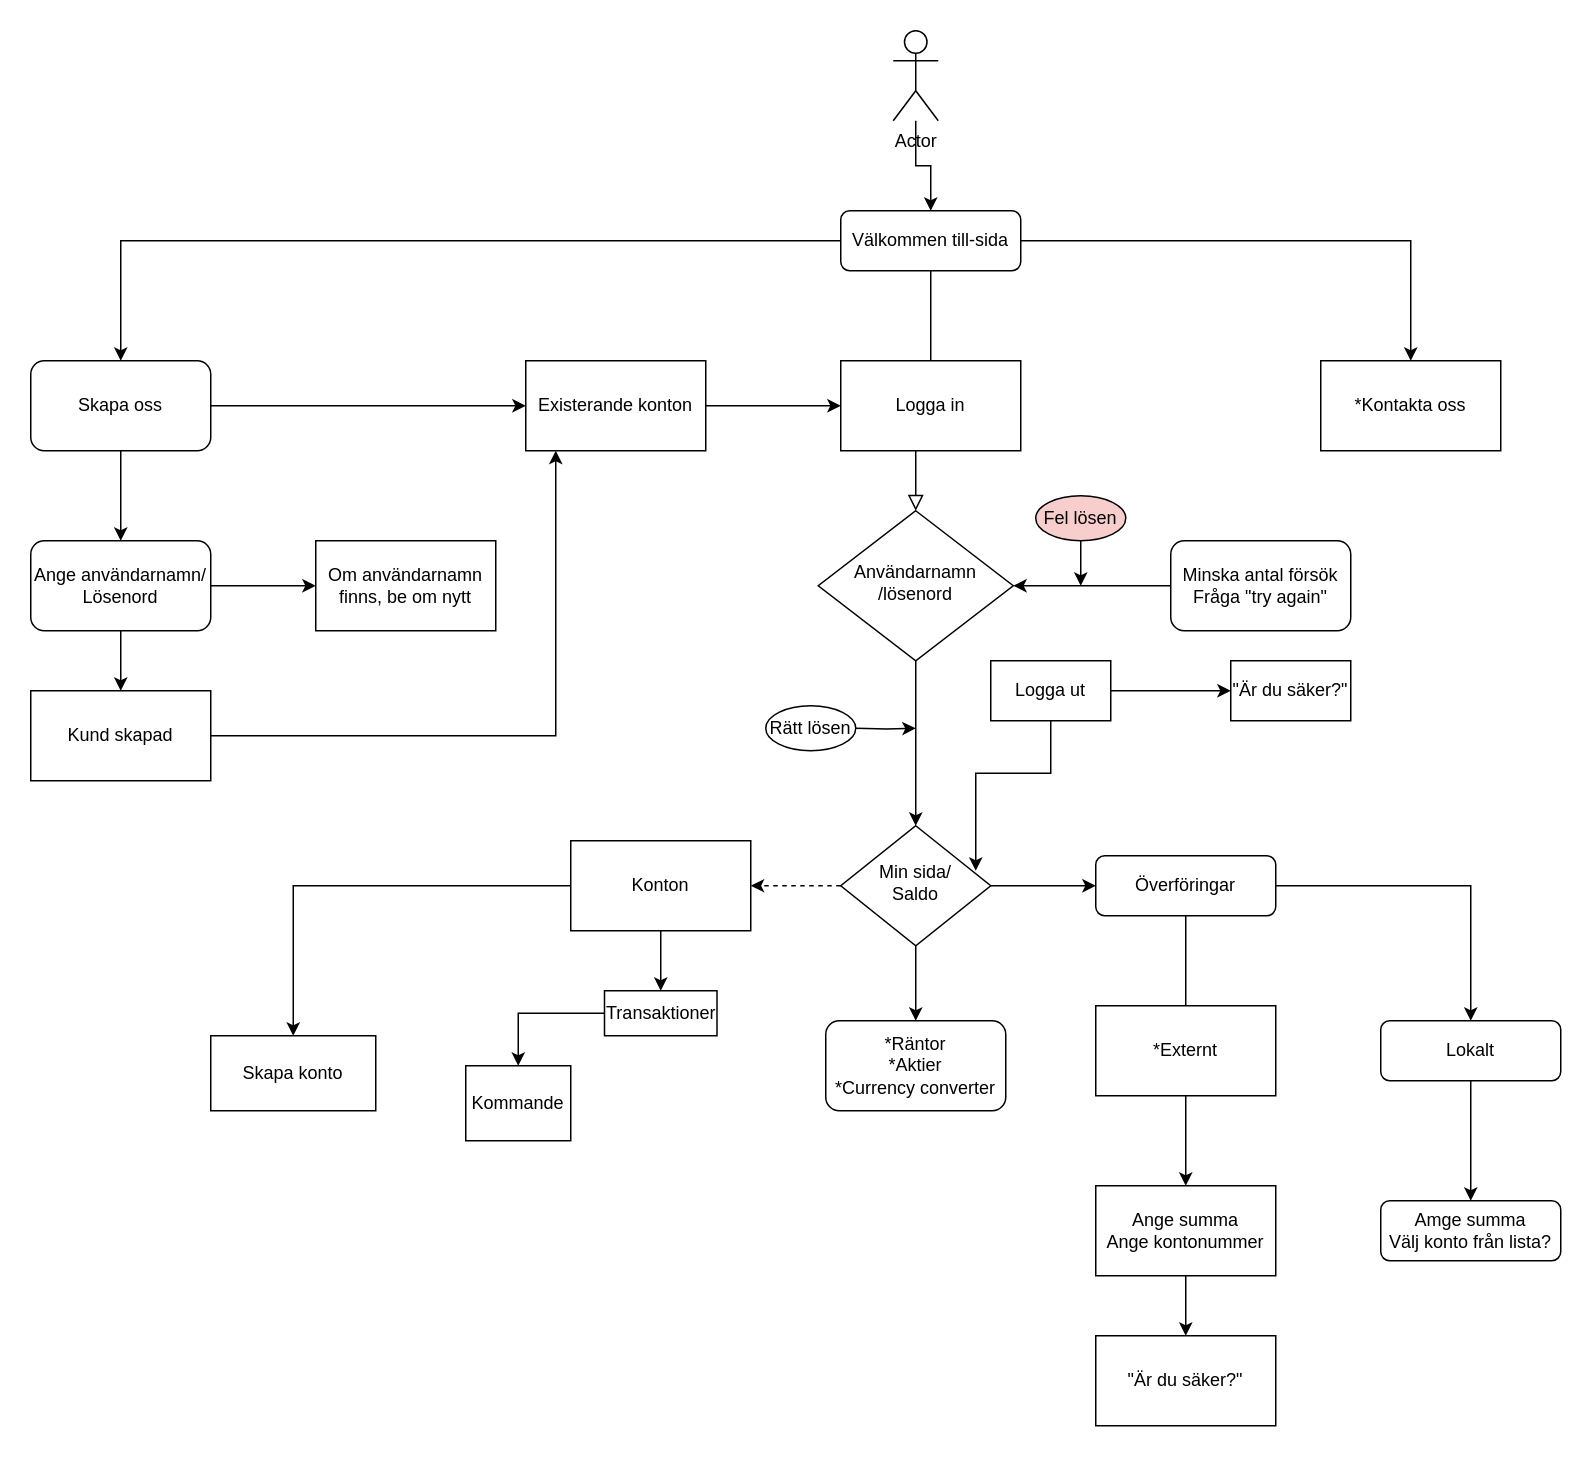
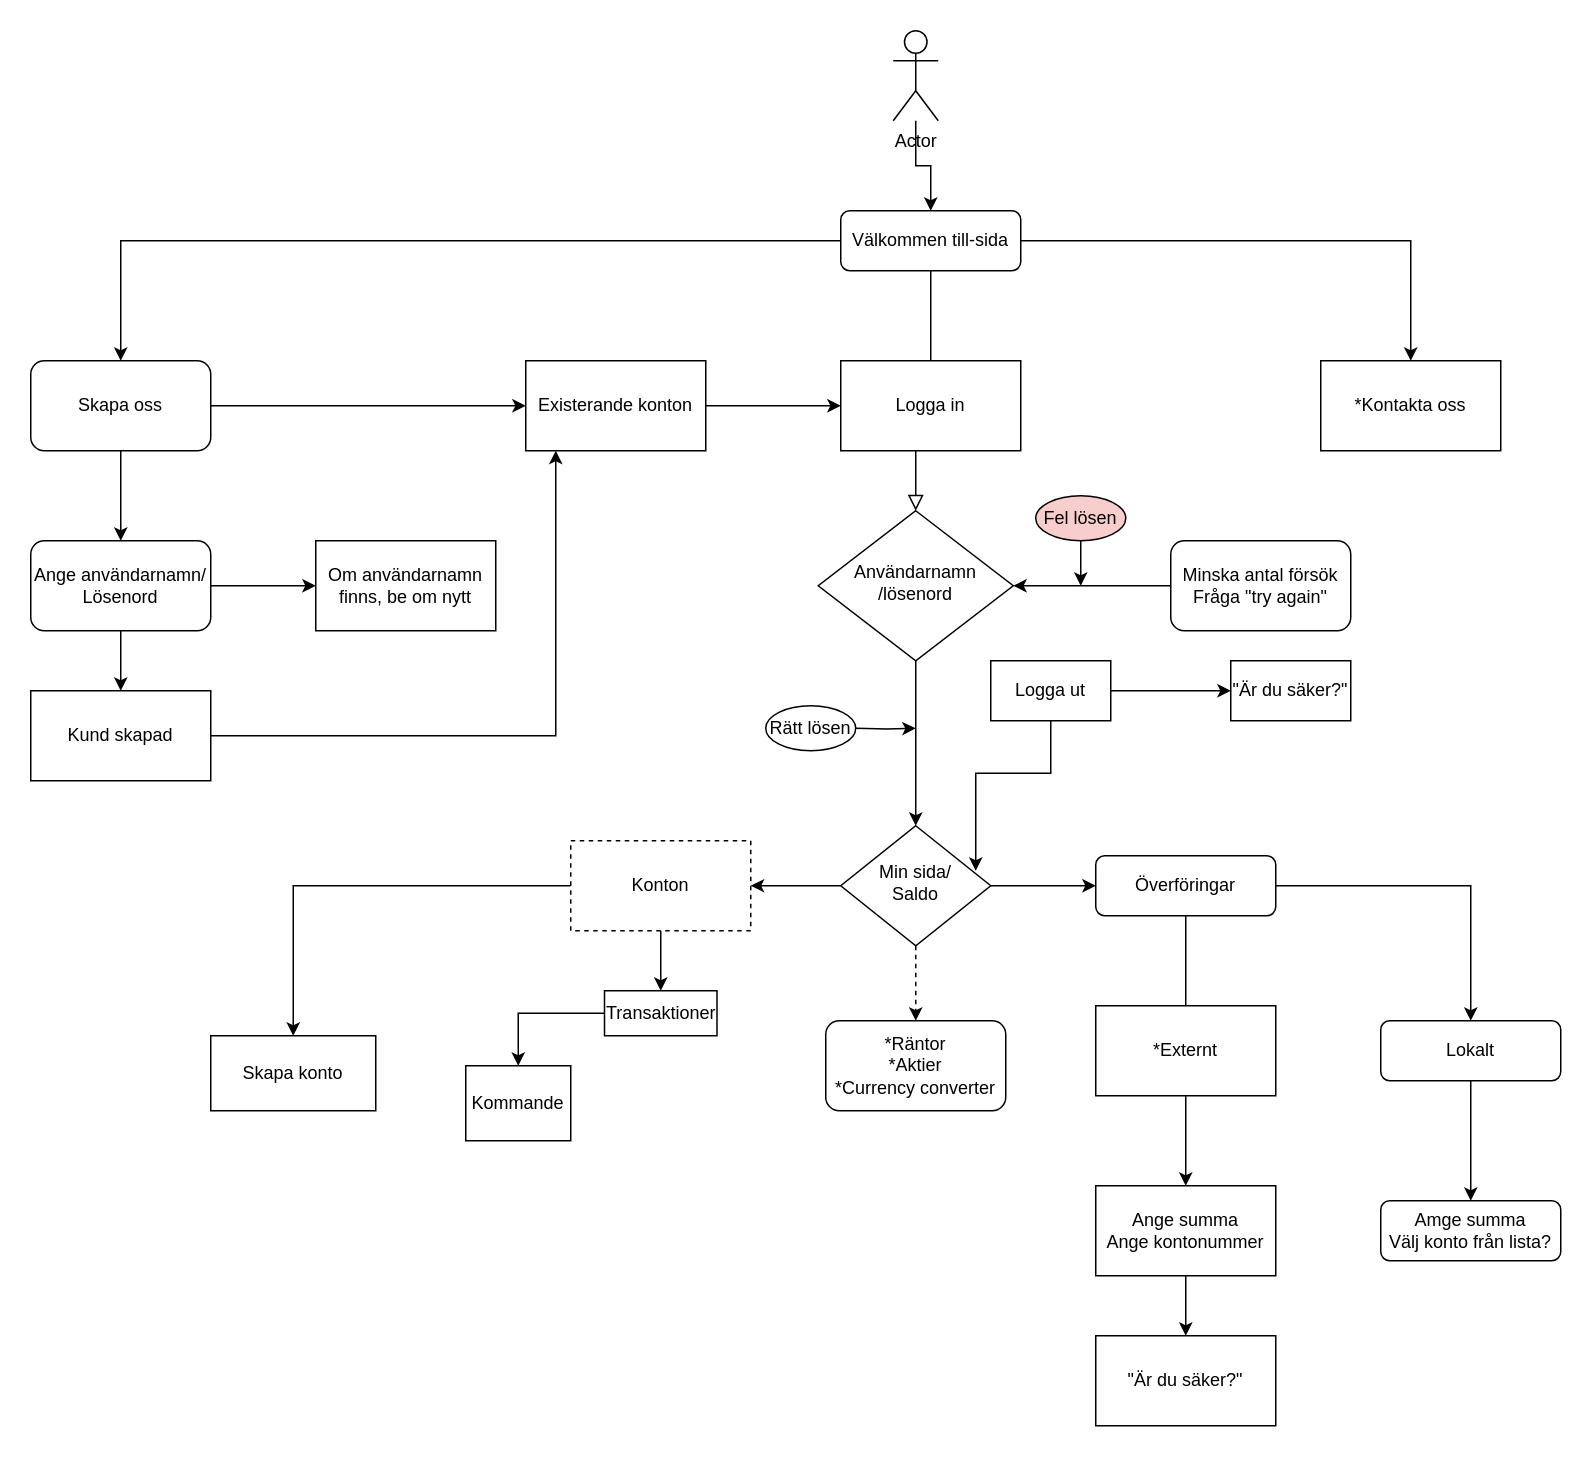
(661, 886) -> (661, 886)
(799, 886) -> (799, 886)
(916, 979) -> (916, 979)
